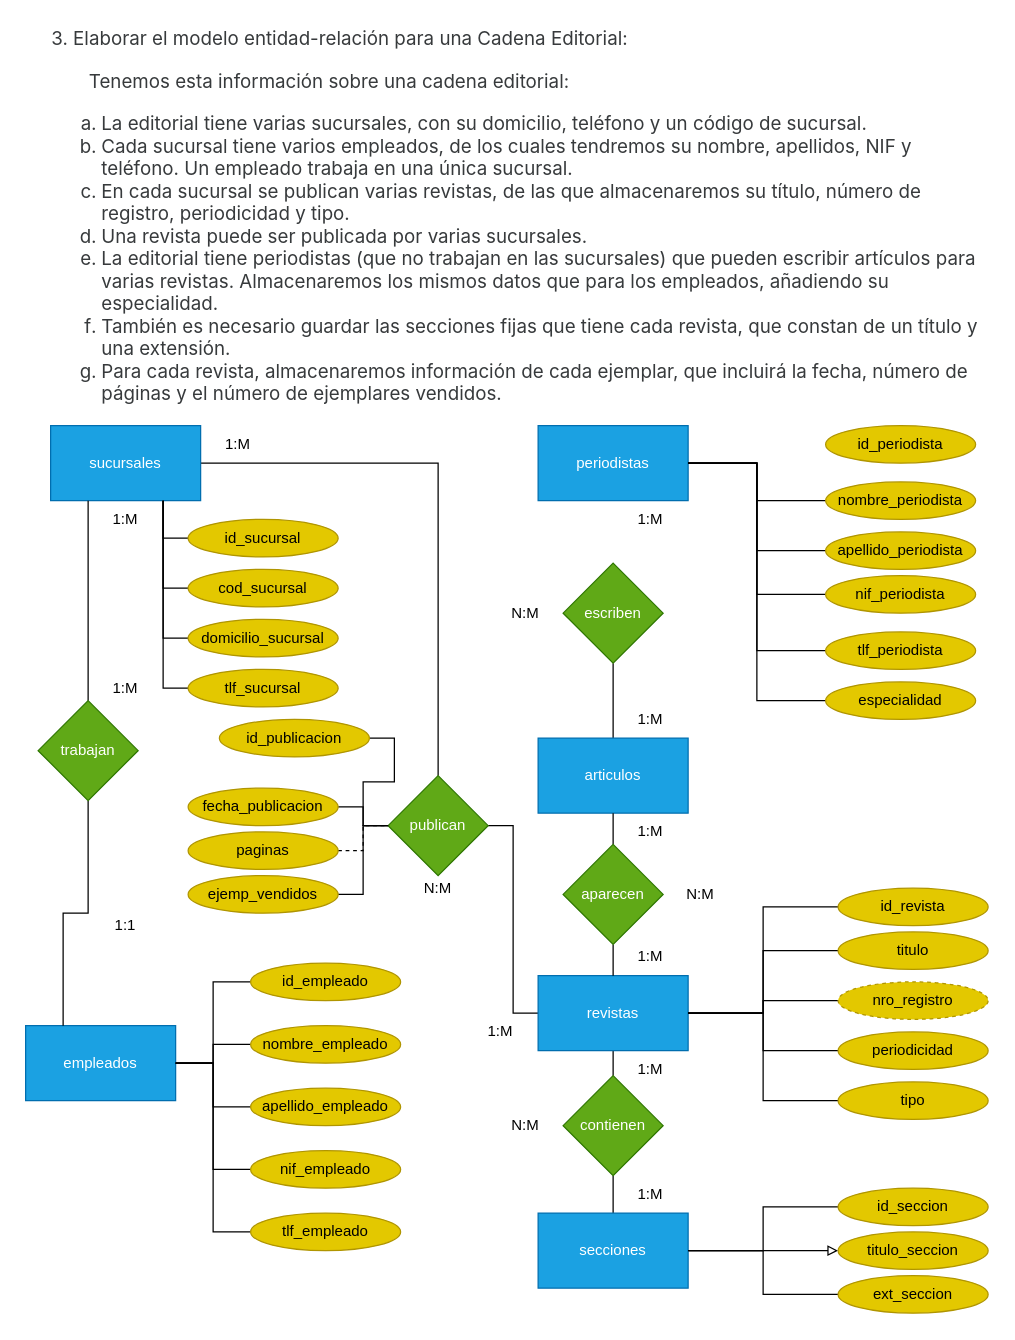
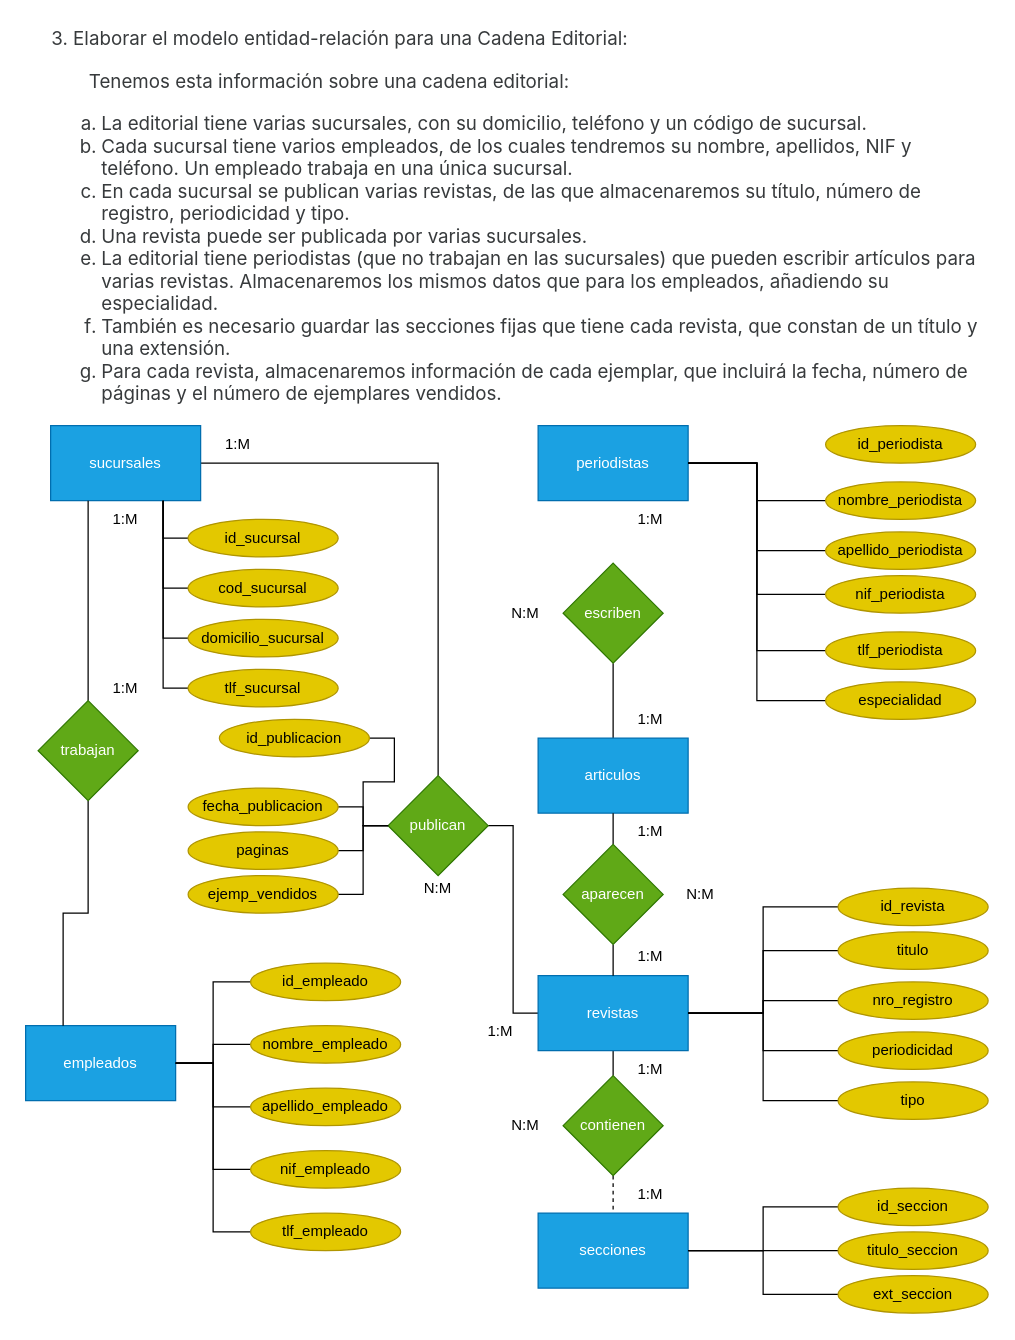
(350, 851) -> (350, 851)
(126, 926) -> none
(913, 1001) -> (913, 1001)
(613, 1195) -> (613, 1195)
(826, 1251) -> (831, 1251)
